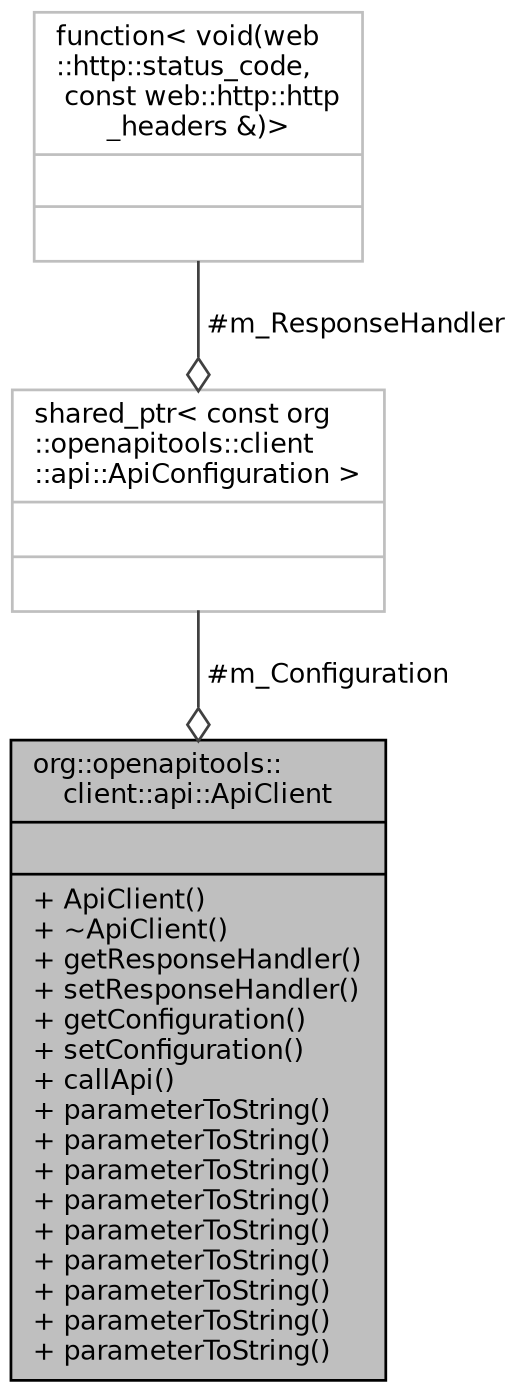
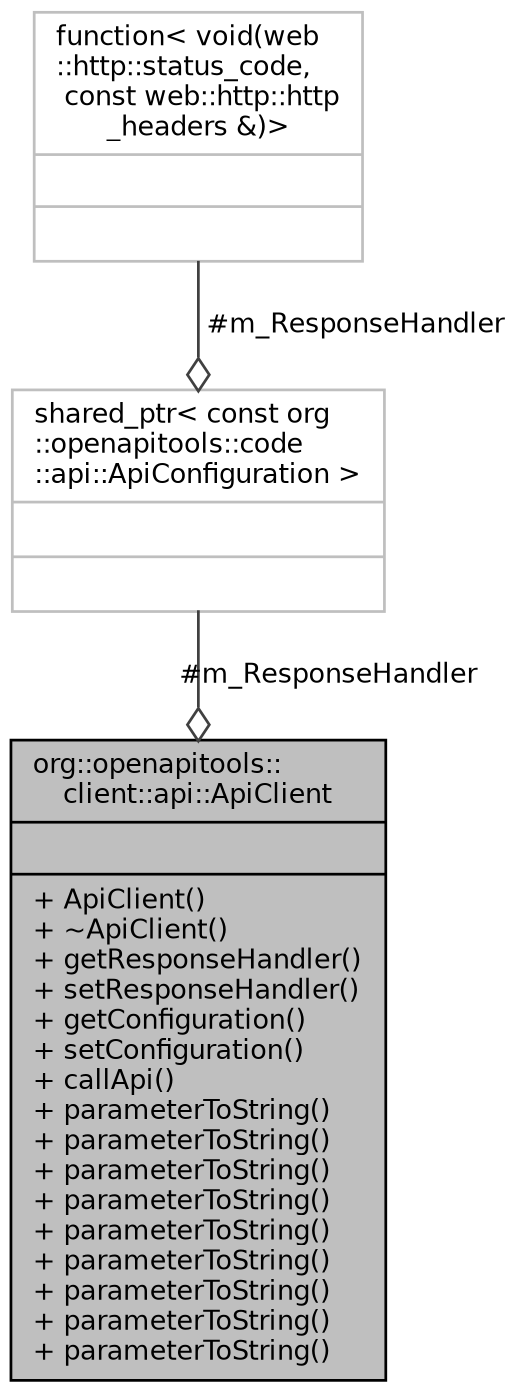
(175, 445) -> (170, 445)
(324, 676) -> (324, 676)
